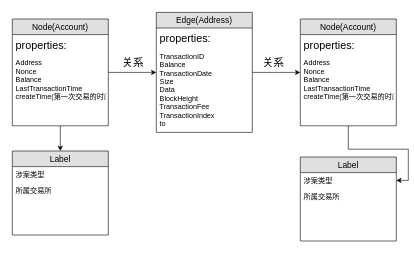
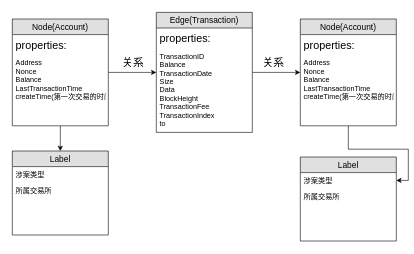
(204, 21) -> (204, 21)
